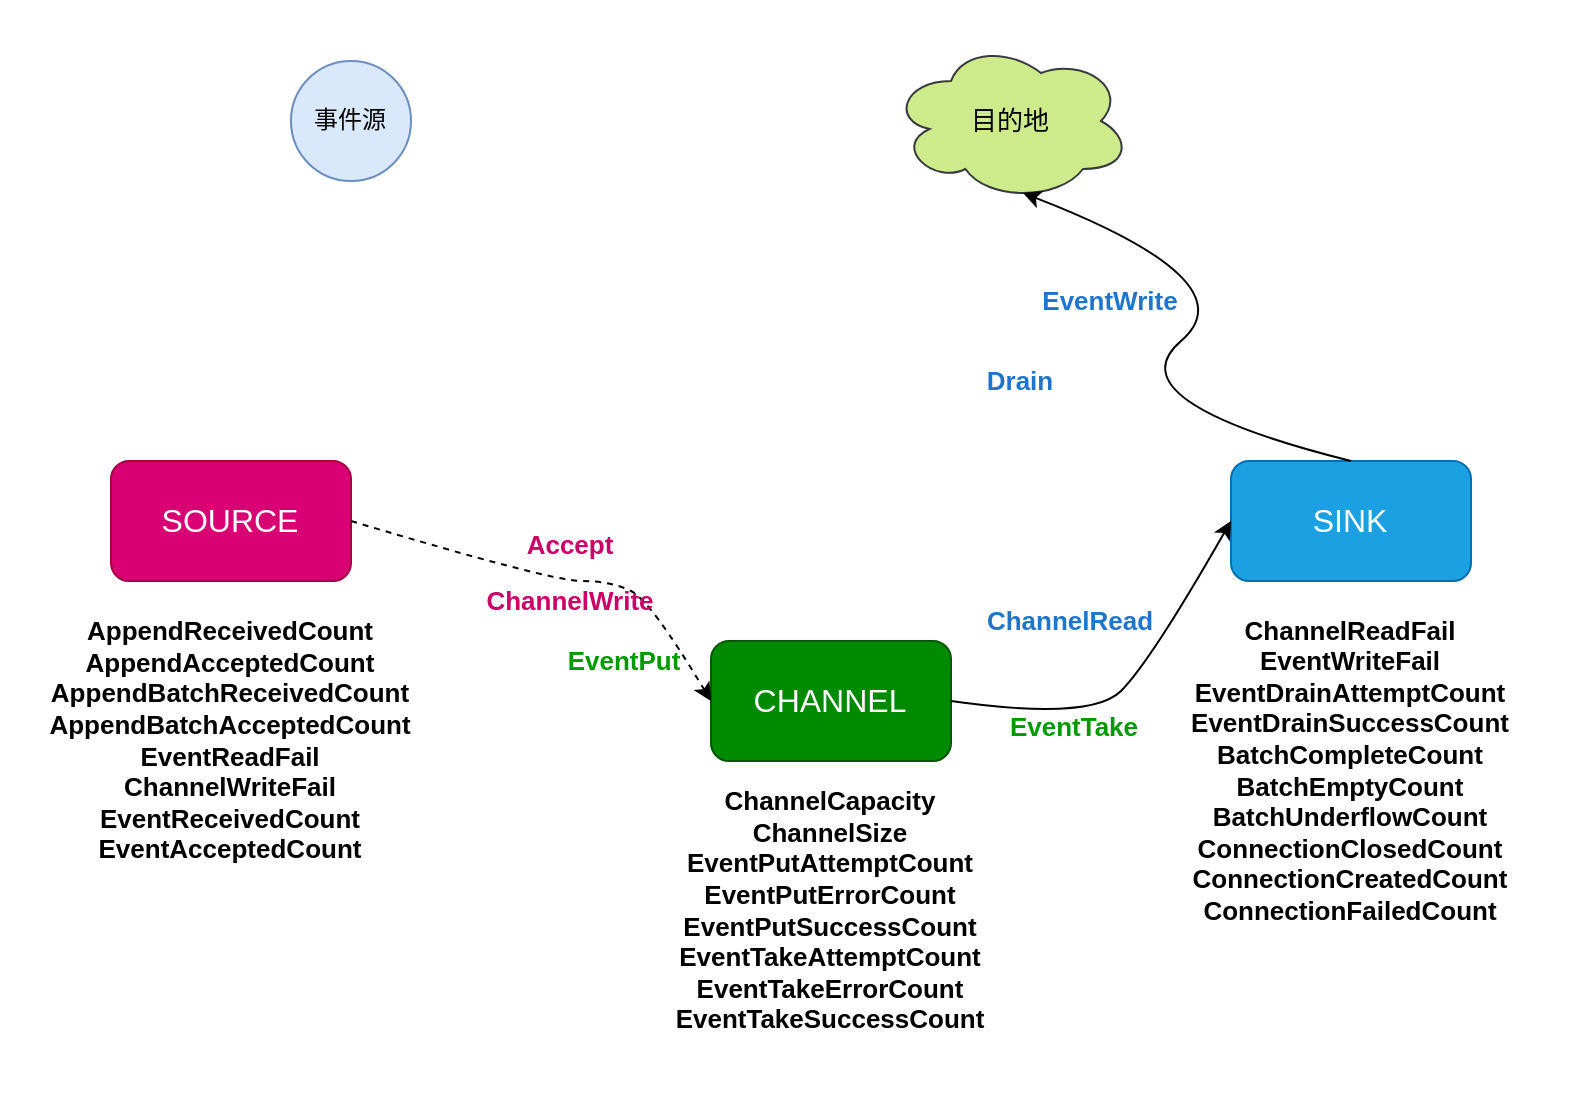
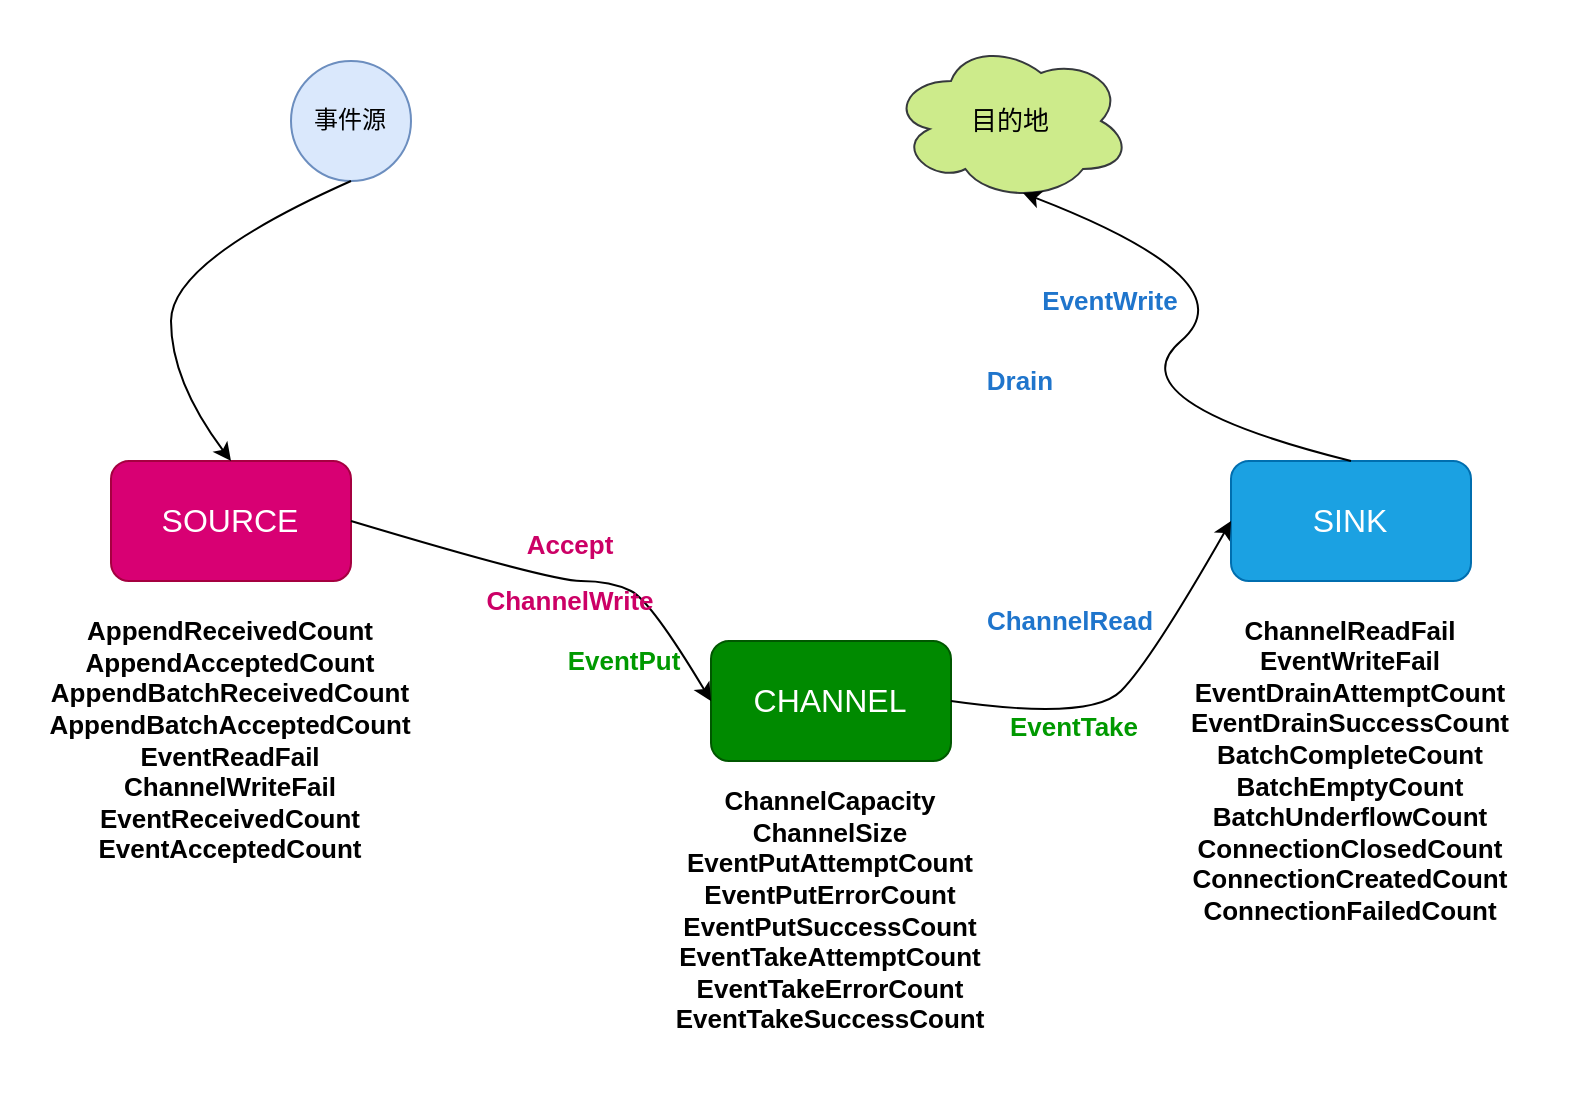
none -> (192, 278)
(546, 575) -> (546, 575)
